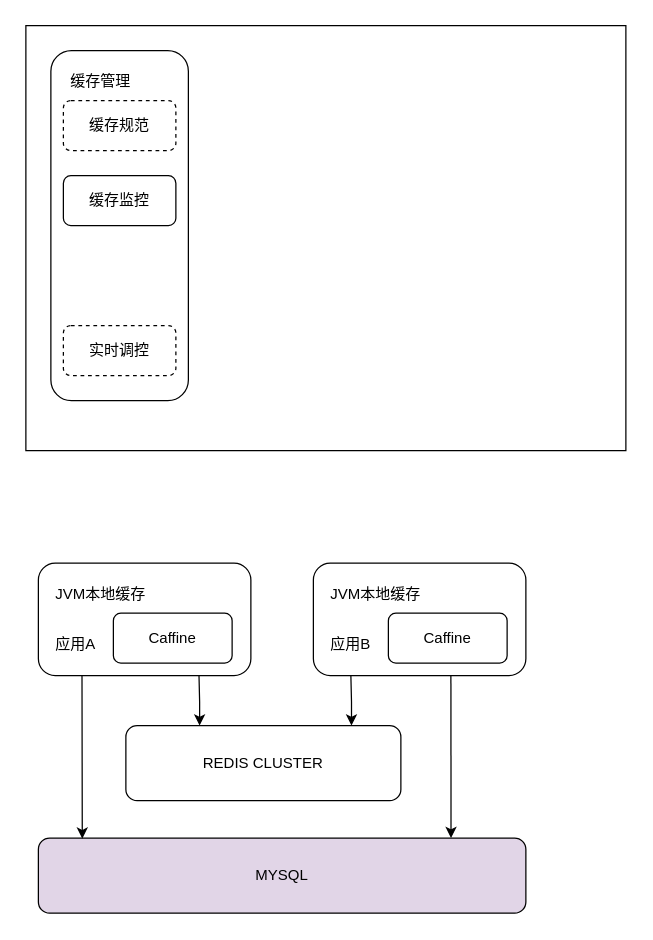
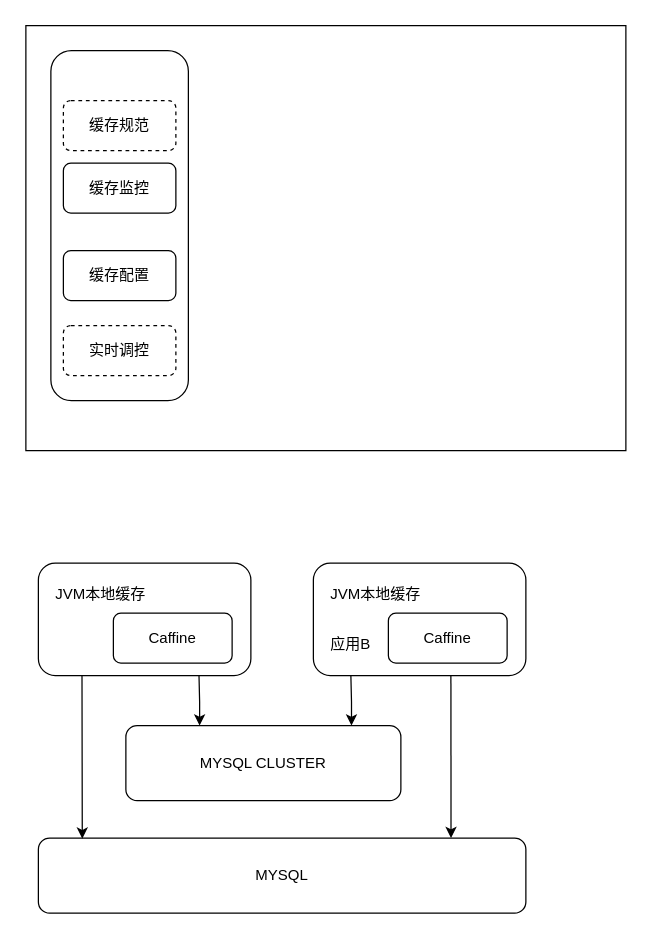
(101, 82) -> none
(119, 201) -> (119, 188)
none -> (119, 276)
(76, 644) -> none
(263, 763) -> (263, 763)
(282, 876) -> (282, 876)
